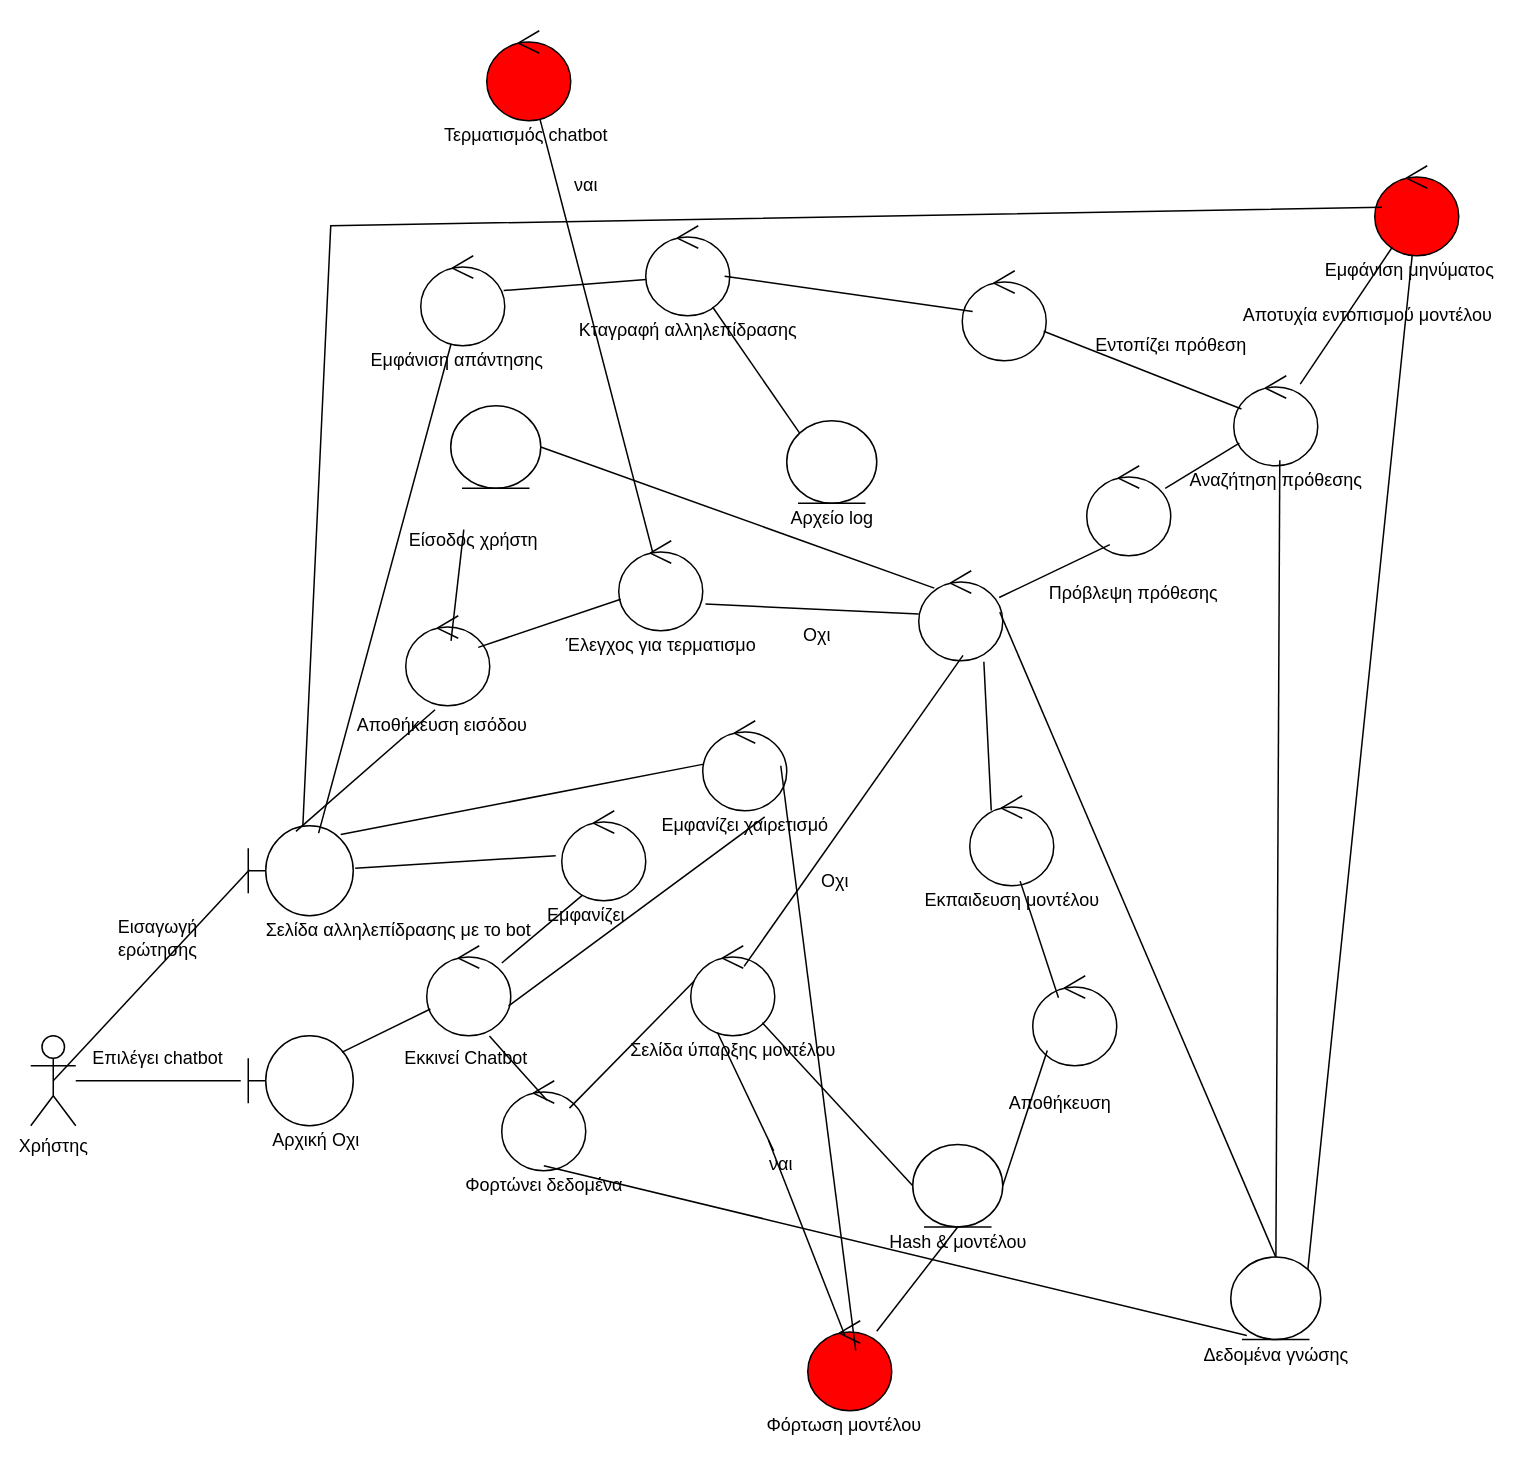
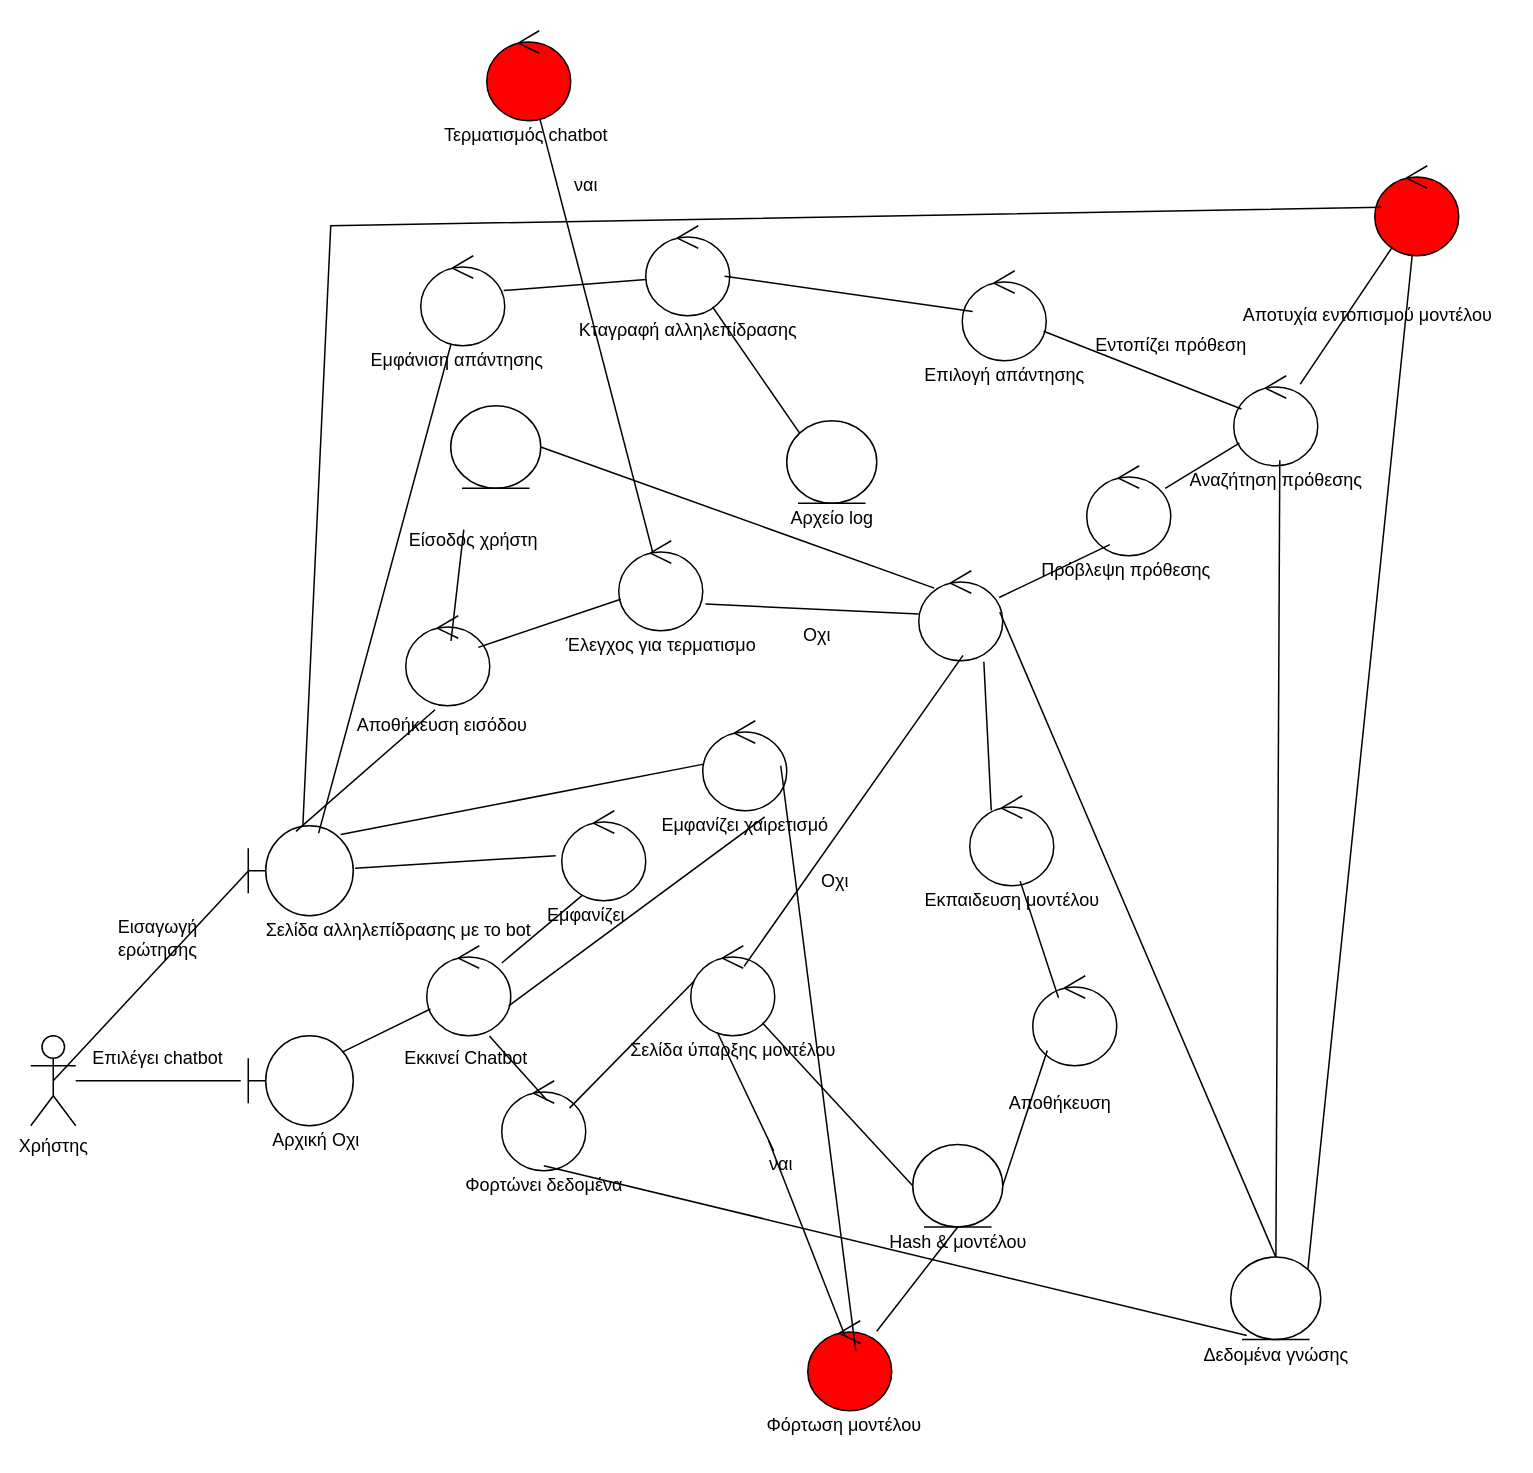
(1409, 271) -> none
none -> (1004, 376)
(1133, 593) -> (1126, 571)
